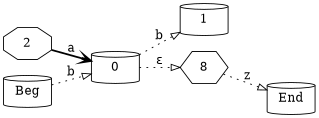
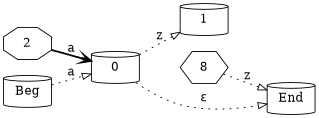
(160, 36) -> (160, 36)
(155, 67) -> (194, 108)
(71, 72) -> (71, 72)
